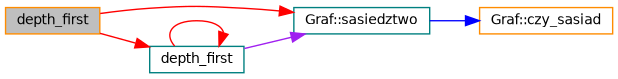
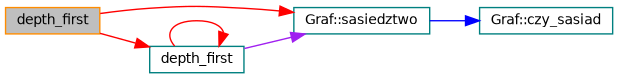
(546, 21) -> (546, 21)
